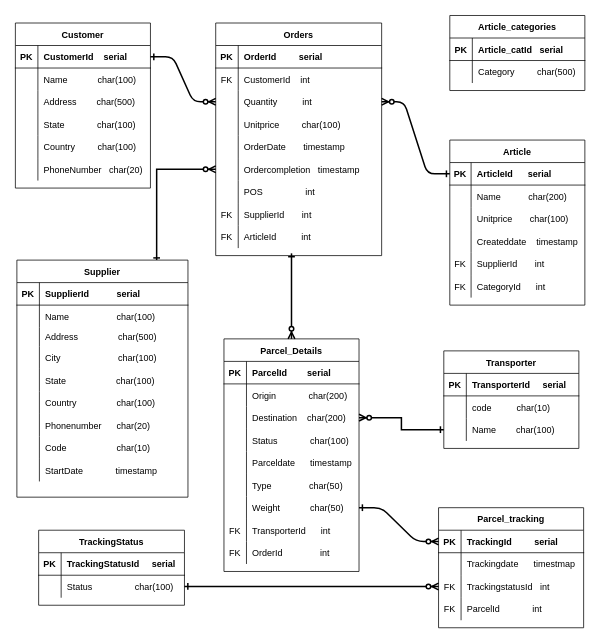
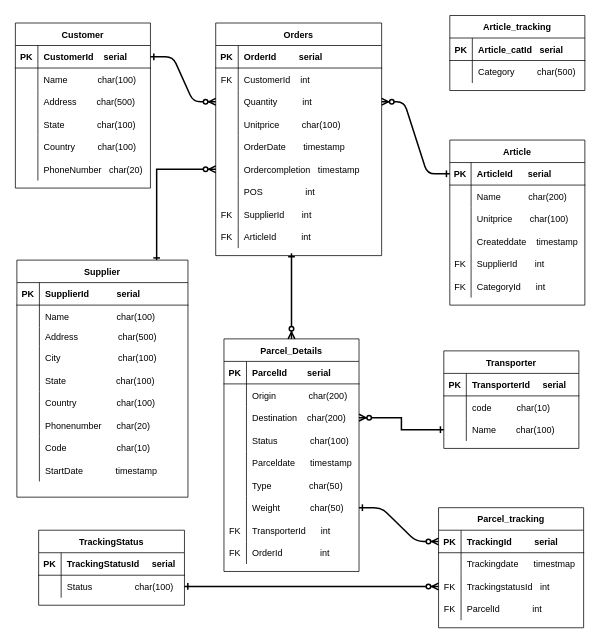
(517, 27) -> (517, 27)
